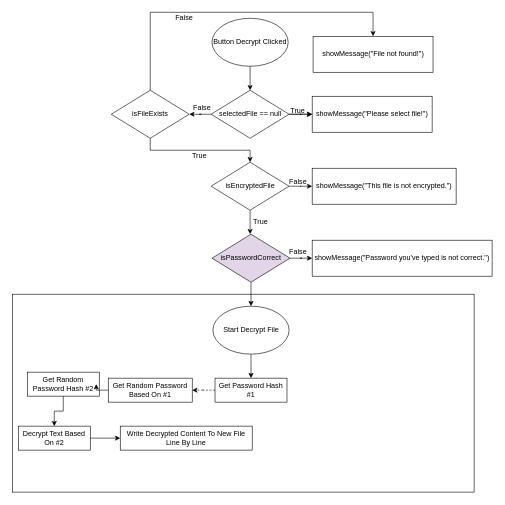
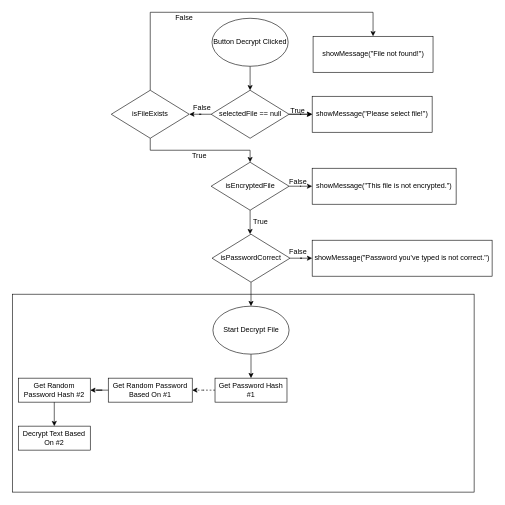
(251, 258) -> (251, 258)
(63, 384) -> (54, 390)
(114, 438) -> none
(186, 438) -> none
